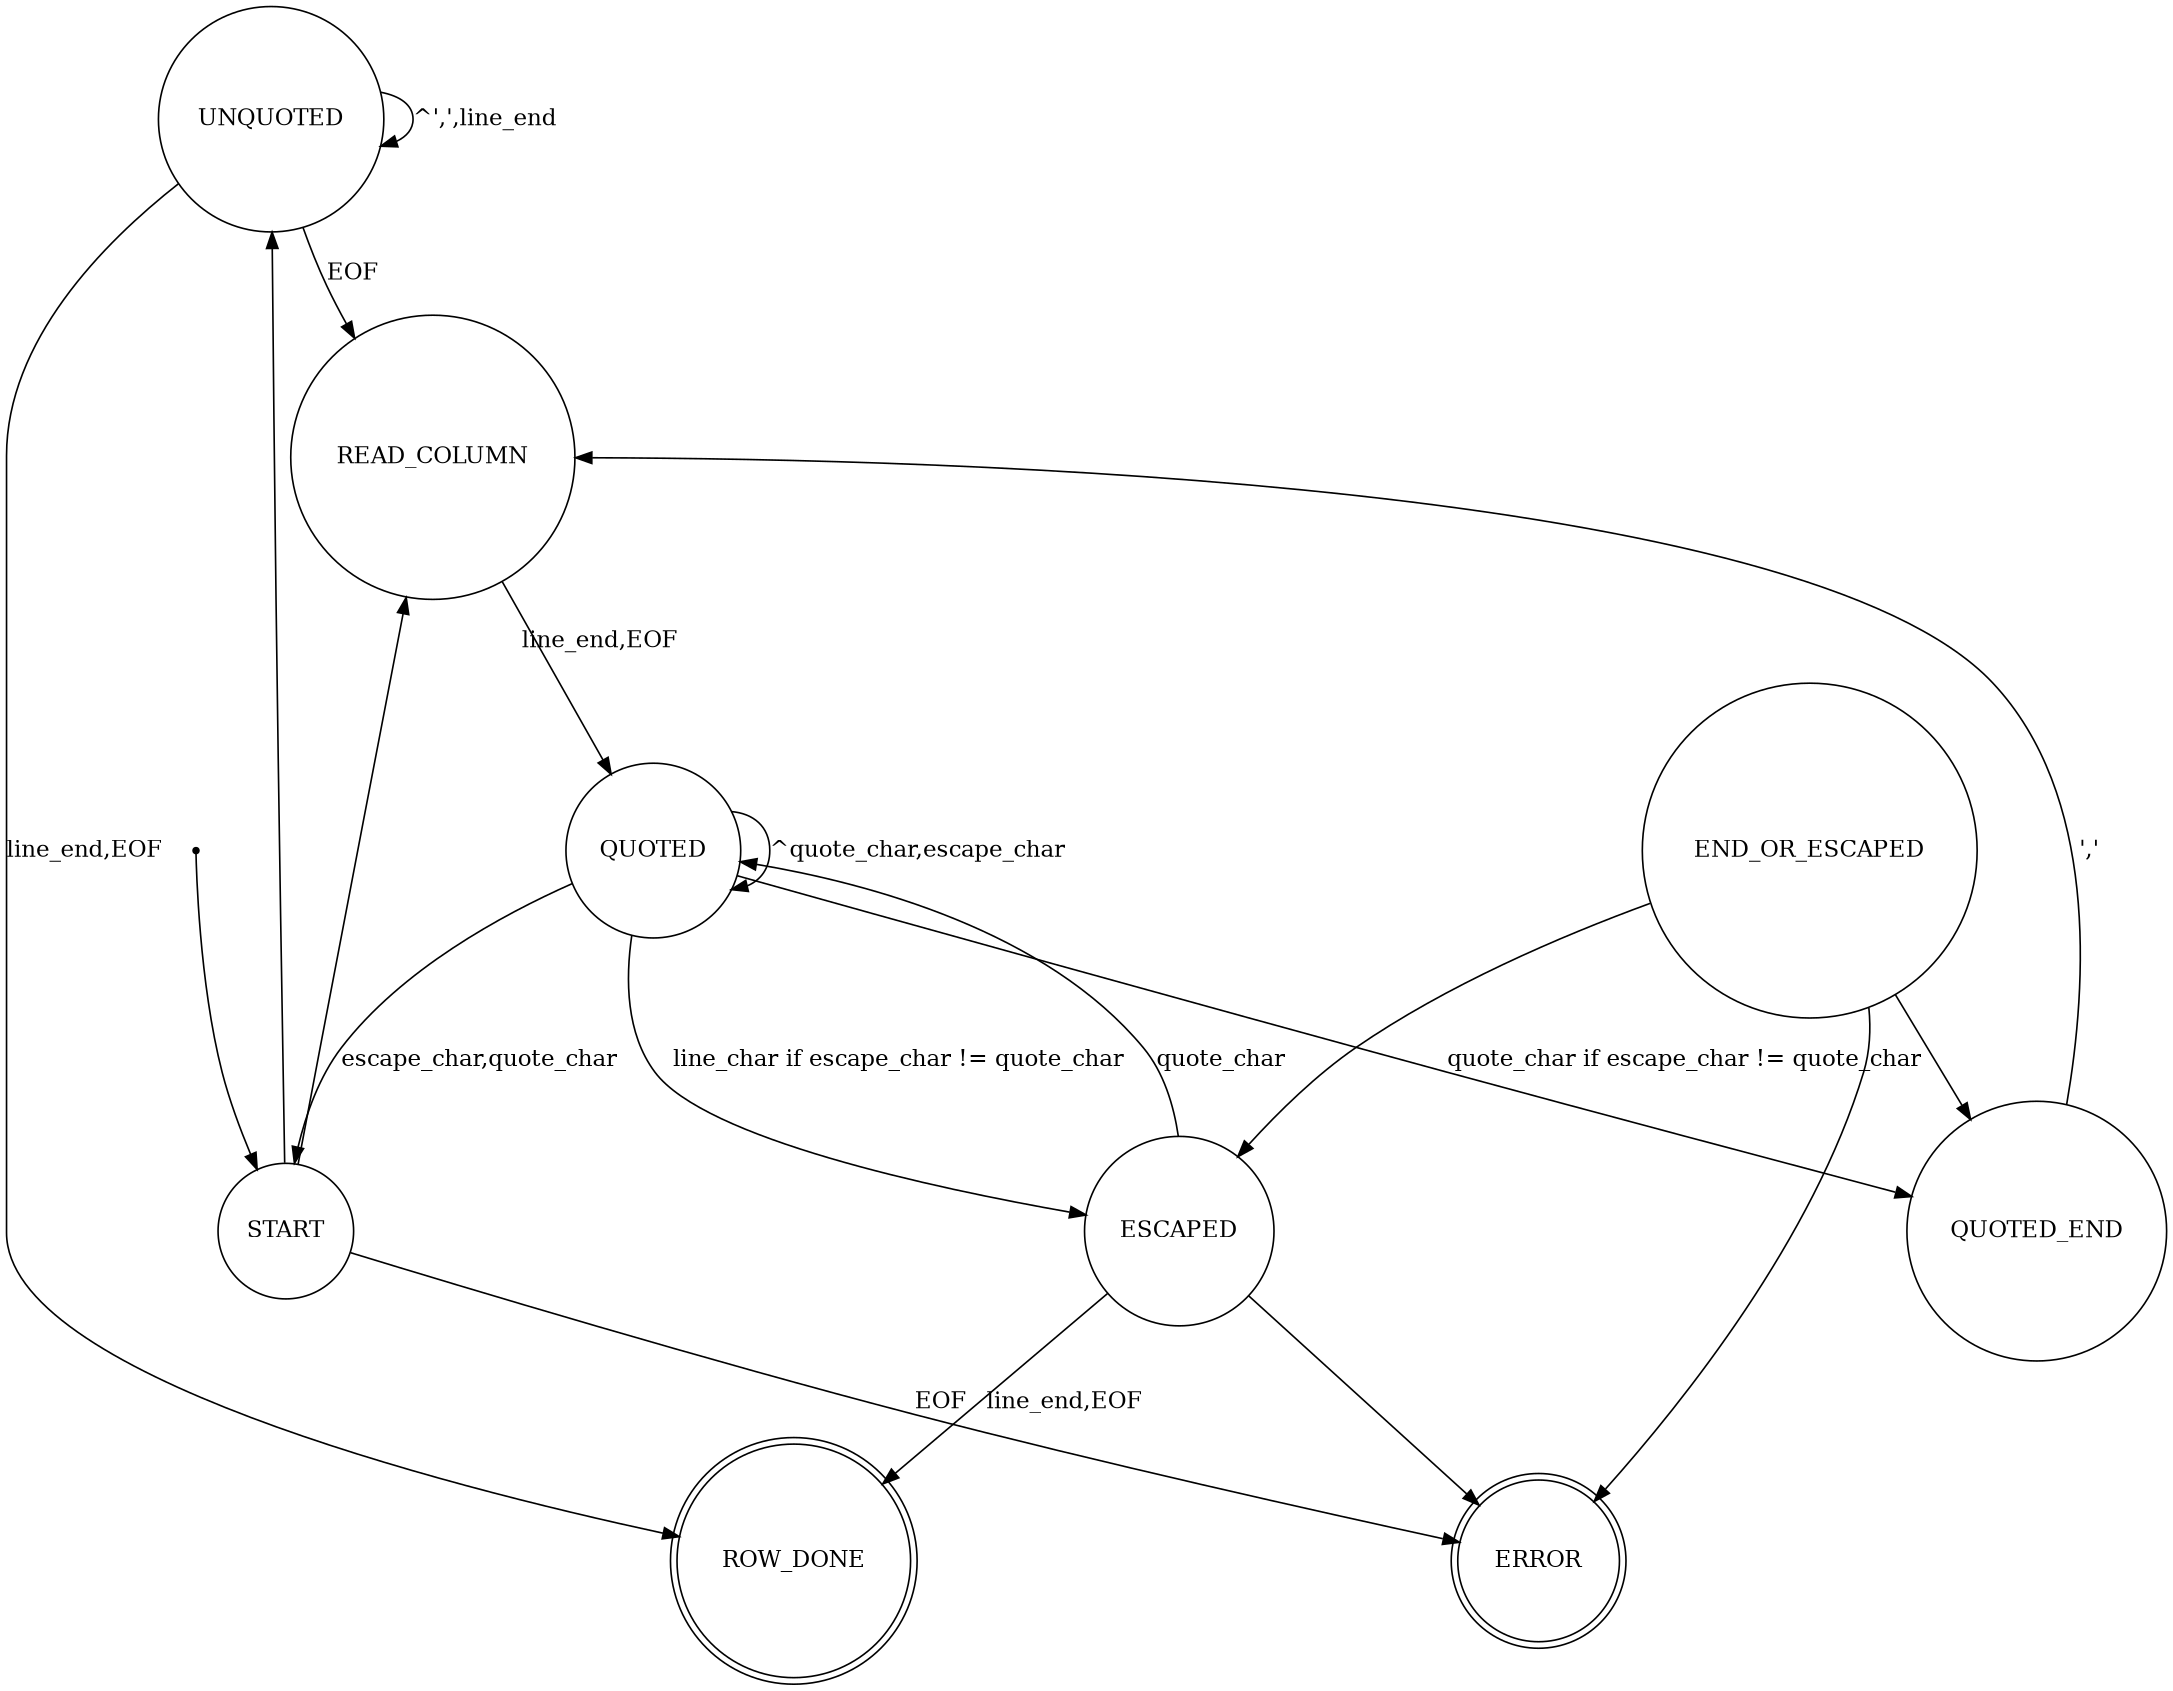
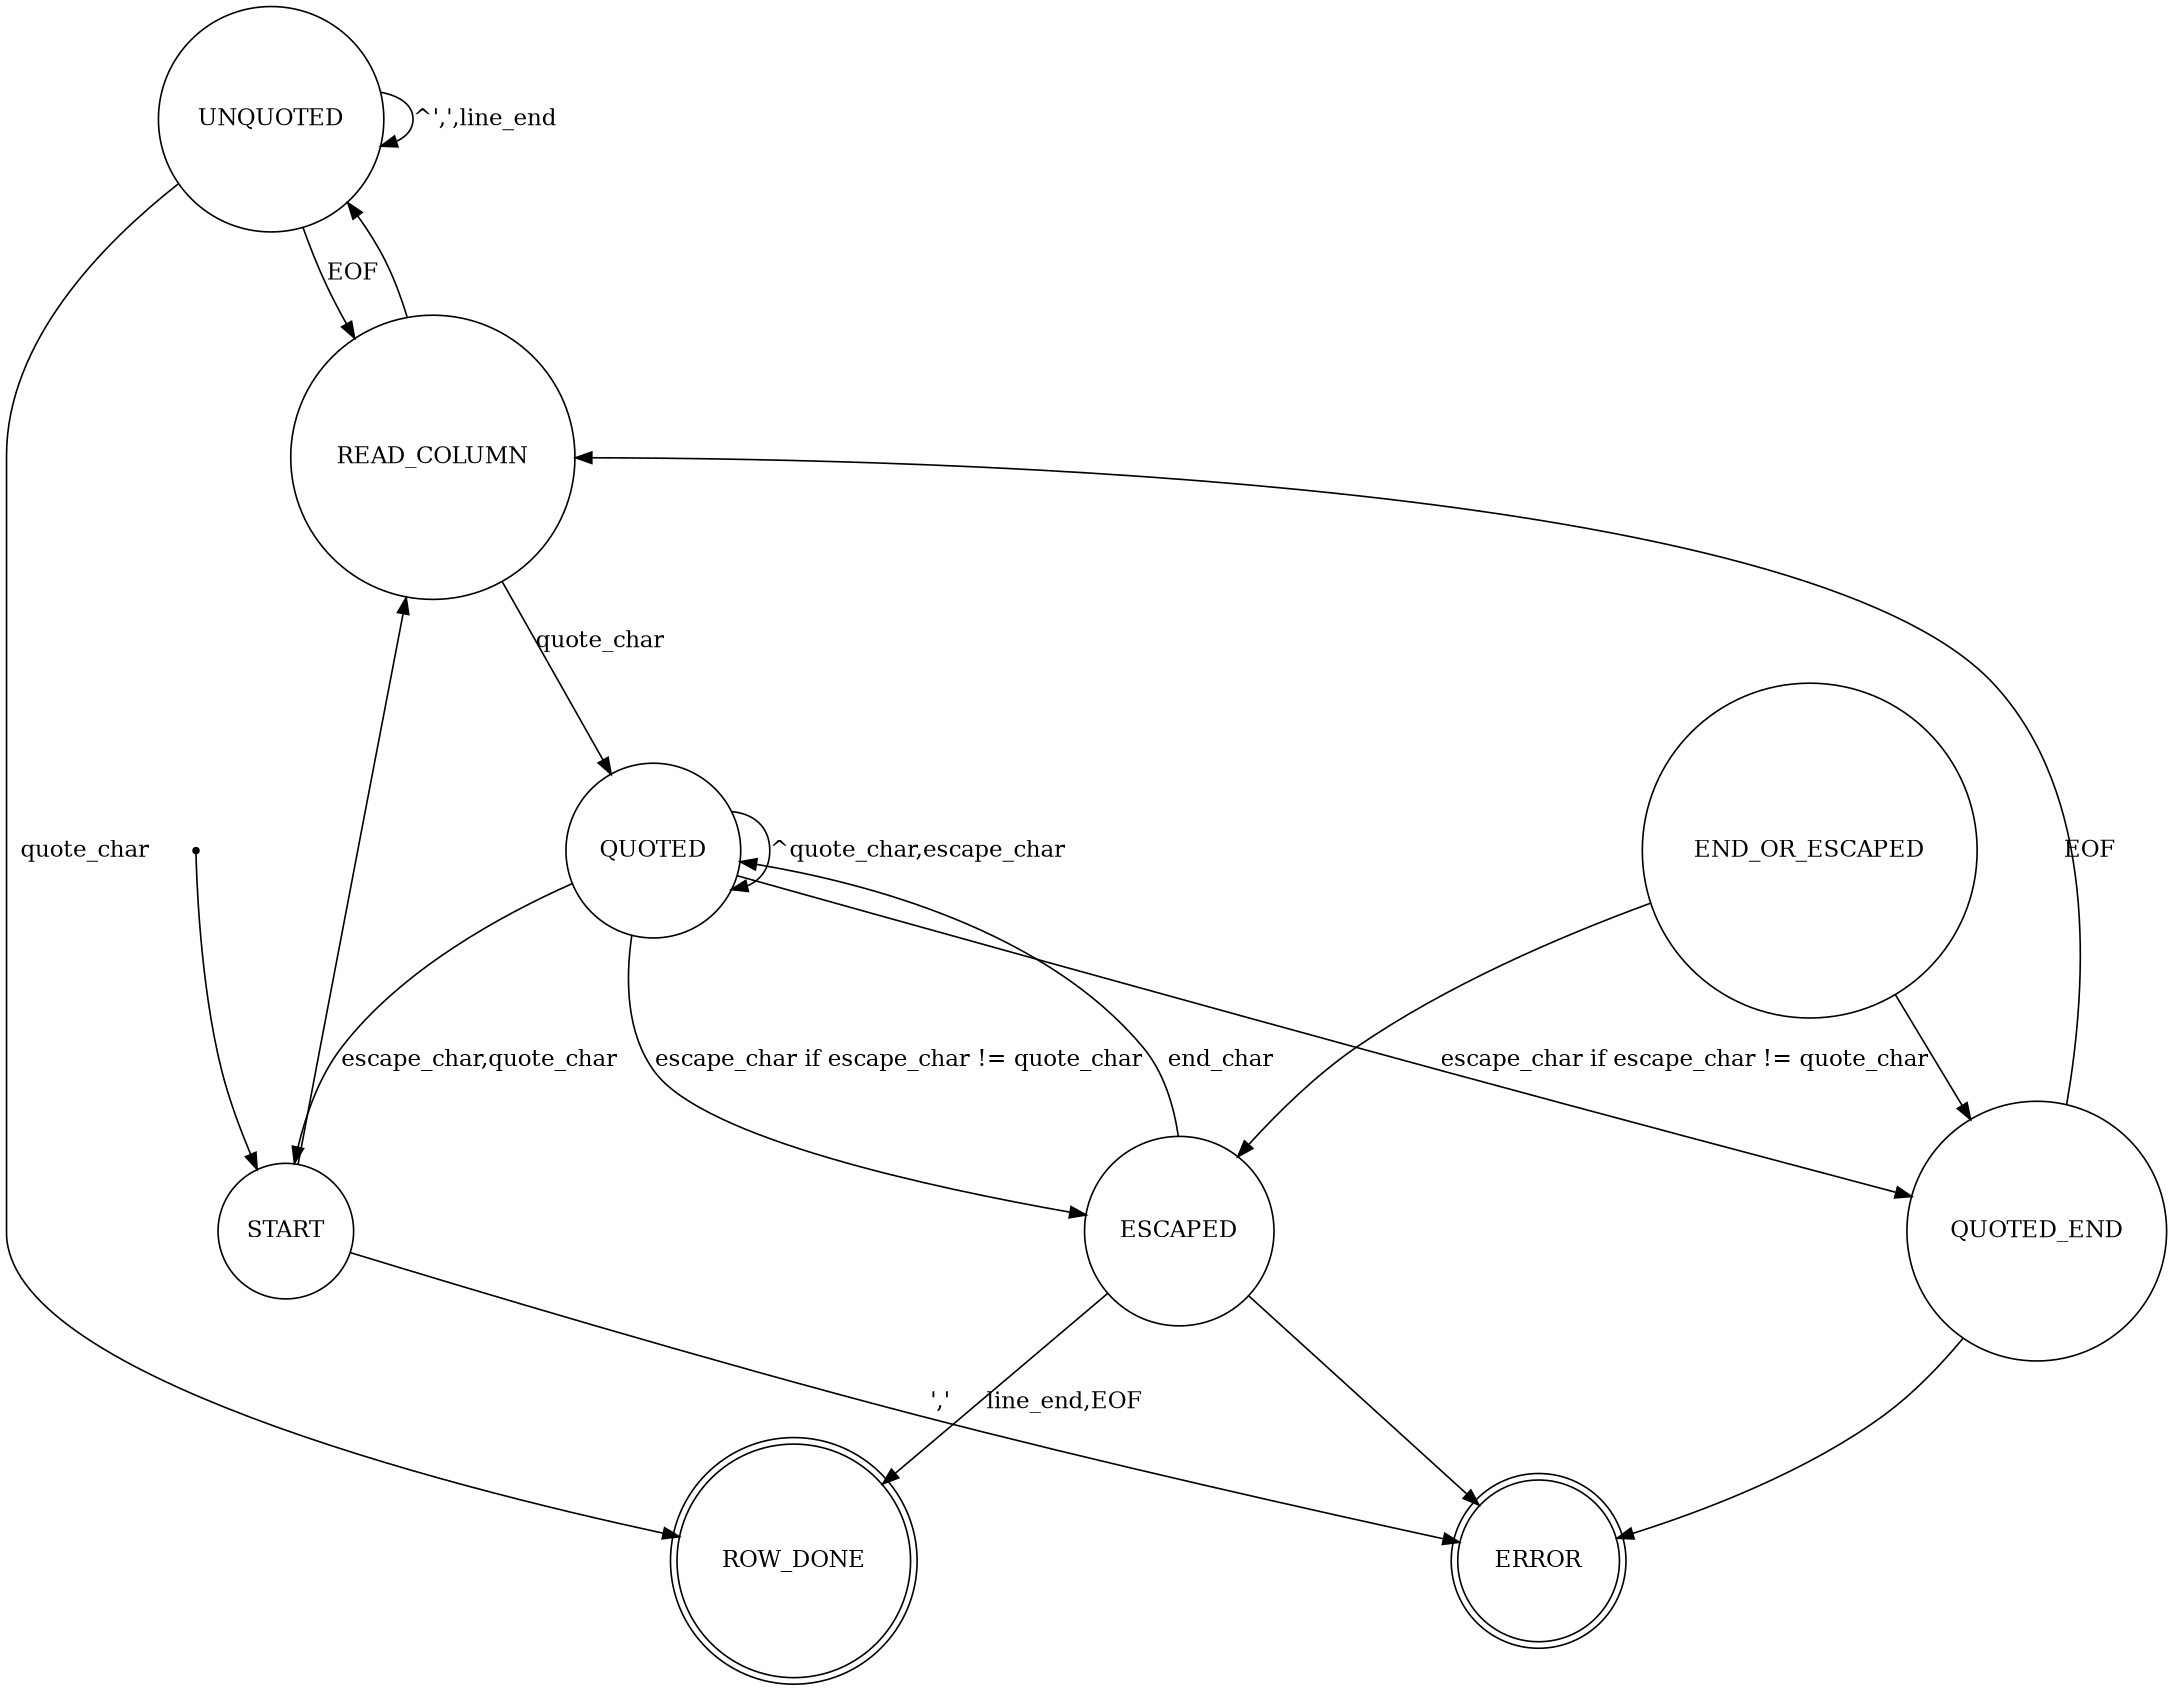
(600, 641) -> (600, 641)
(277, 706) -> (387, 264)
(85, 851) -> (85, 851)
(2090, 851) -> (2090, 851)
(899, 1060) -> (899, 1060)
(1221, 1060) -> (1221, 1060)
(1685, 1060) -> (1685, 1060)
(1773, 1266) -> (1813, 1459)
(941, 1402) -> (941, 1402)
